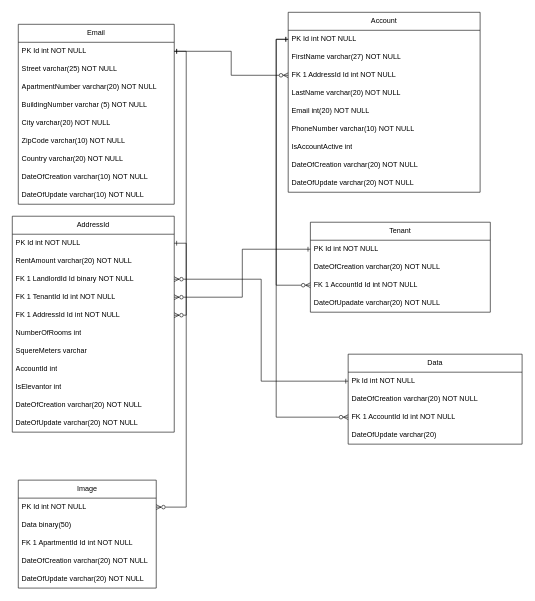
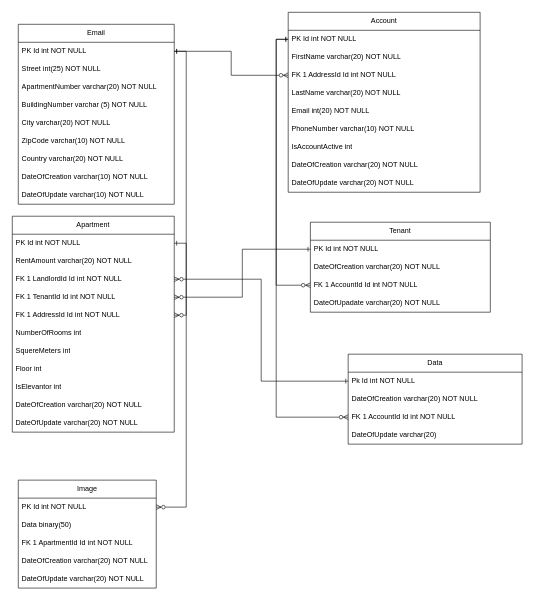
(349, 57) -> (349, 57)
(74, 69) -> (65, 69)
(93, 225) -> (93, 225)
(77, 279) -> (71, 279)
(55, 351) -> (46, 351)
(40, 369) -> (31, 369)
